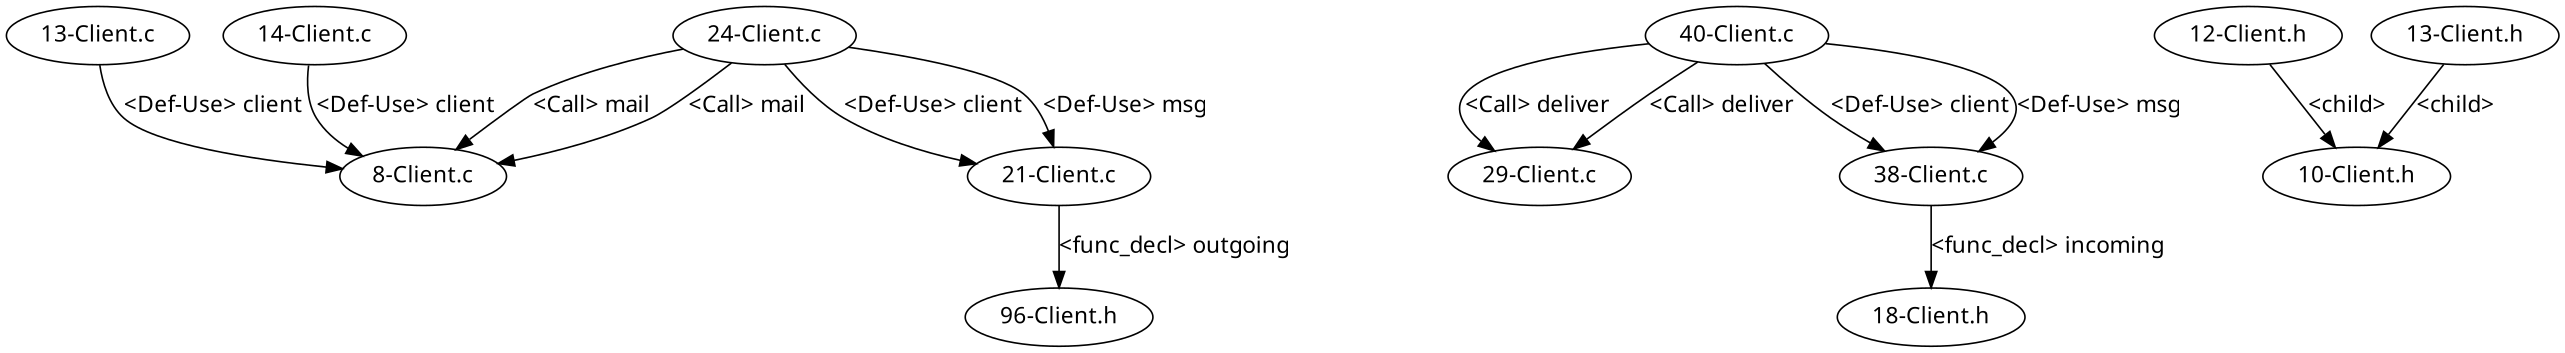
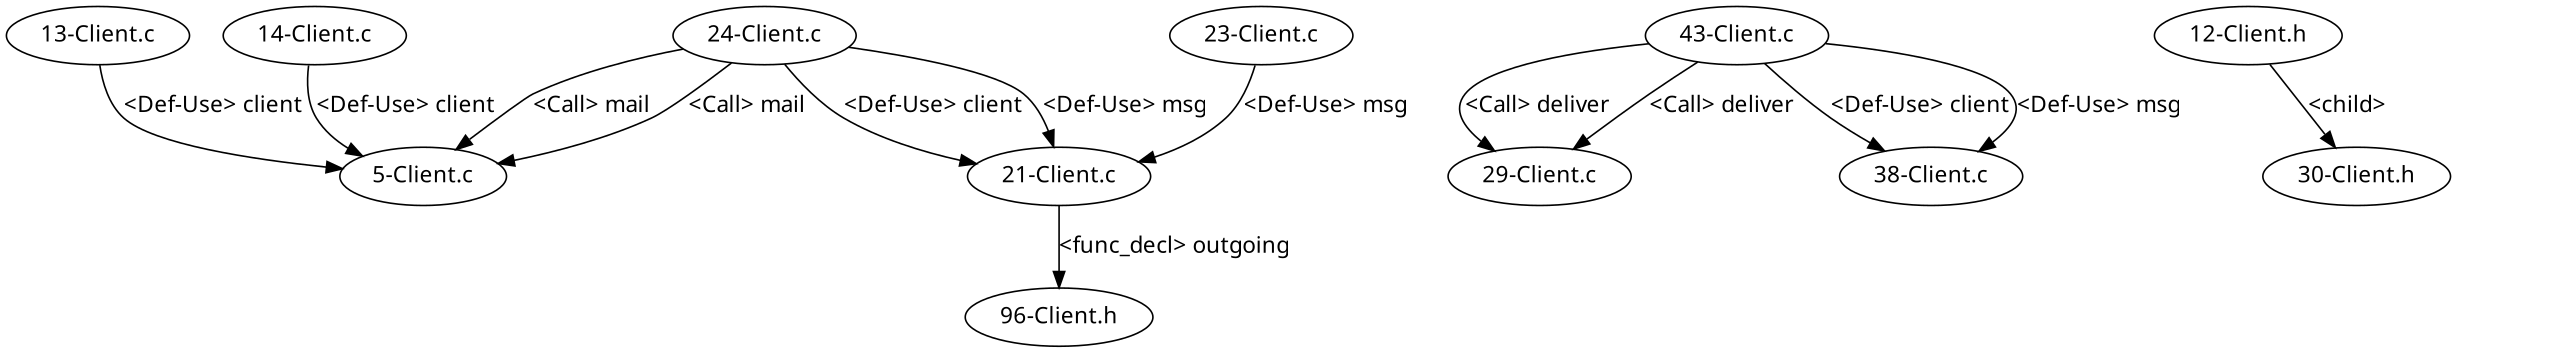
none -> (1261, 36)
(1737, 36) -> (1737, 36)
(2465, 36) -> none
(423, 176) -> (423, 176)
(2357, 176) -> (2357, 176)
(1931, 317) -> none
